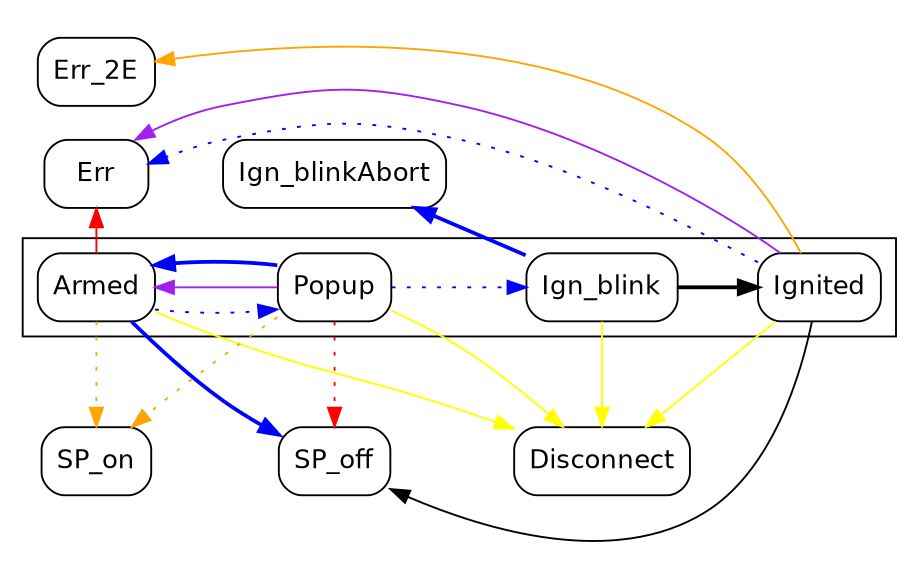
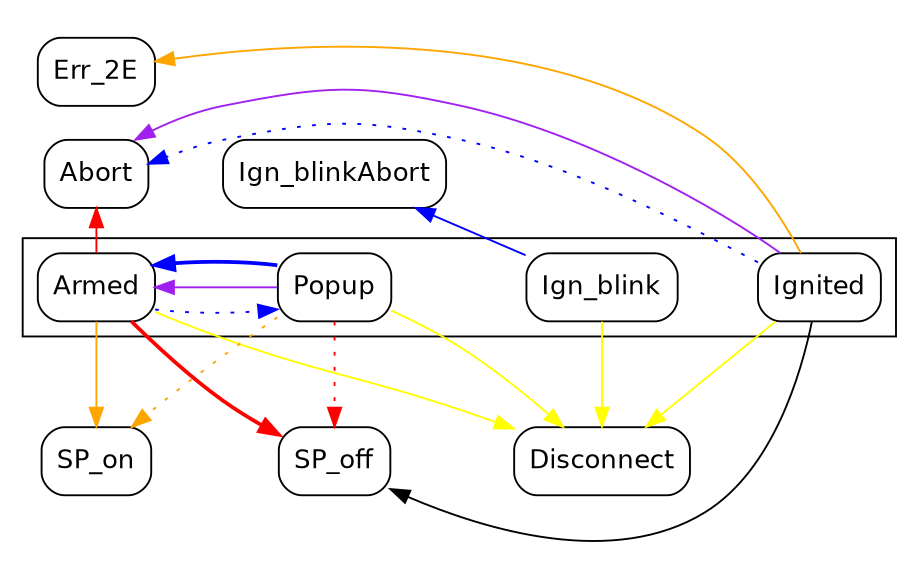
(96, 174) -> (96, 174)
(479, 235) -> (479, 235)
(450, 287) -> none
(708, 287) -> none
(96, 364) -> (96, 364)
(184, 370) -> (184, 370)
